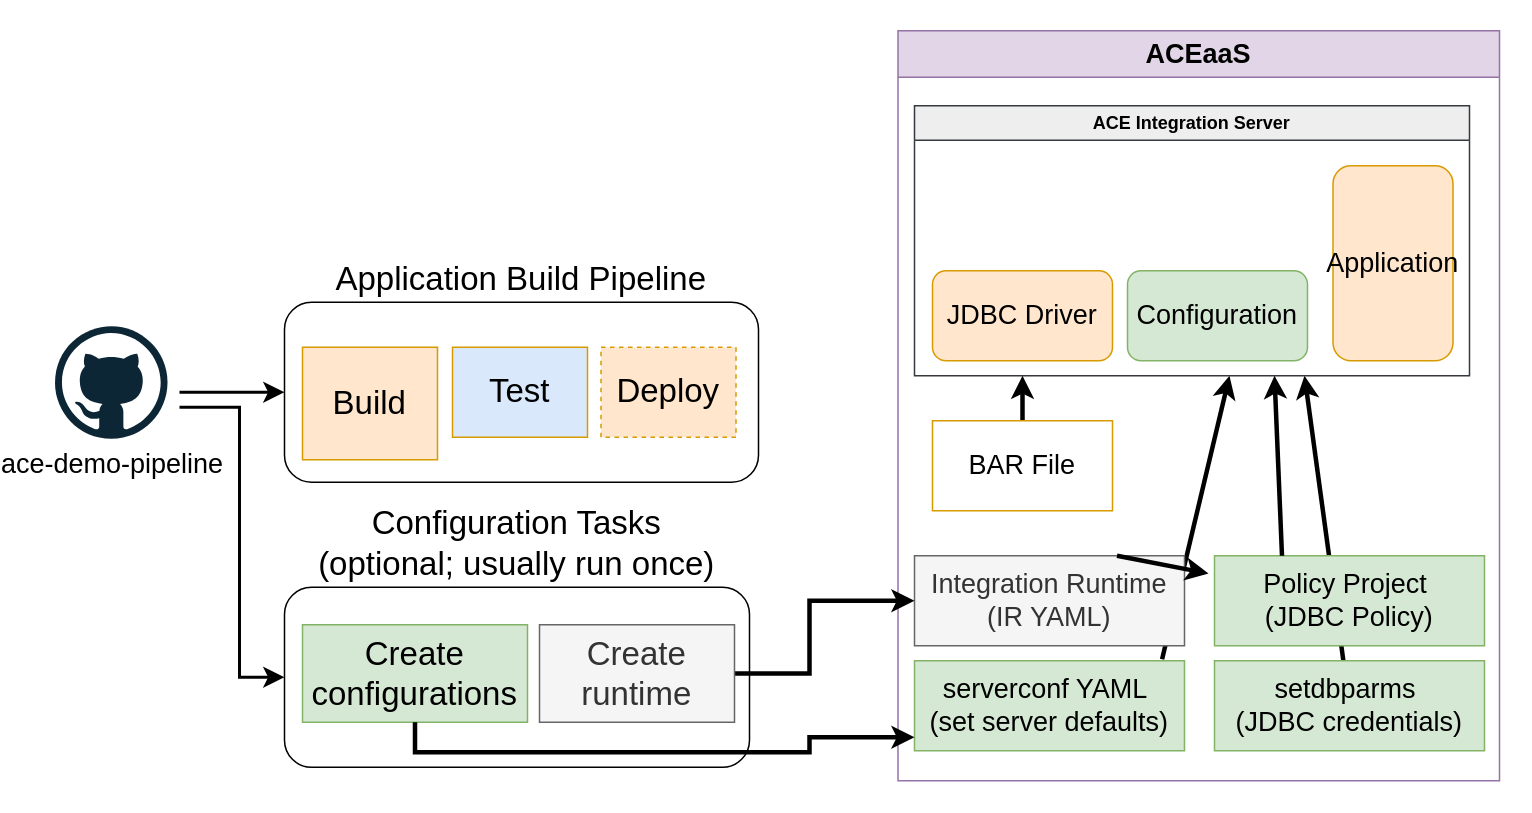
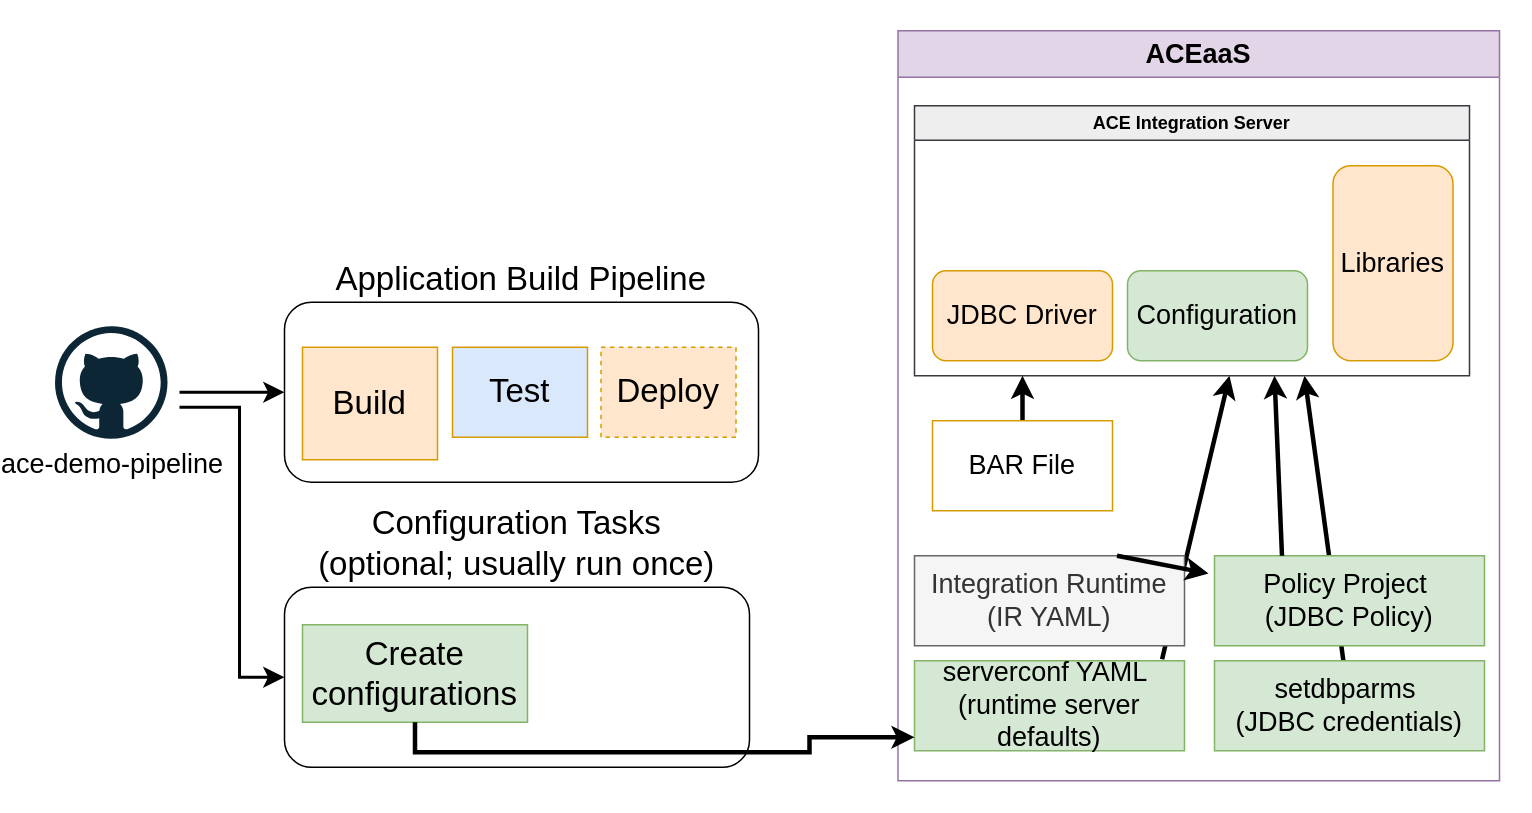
(1393, 263) -> (1393, 263)
(809, 632) -> none
(637, 674) -> none
(1049, 706) -> (1049, 706)
